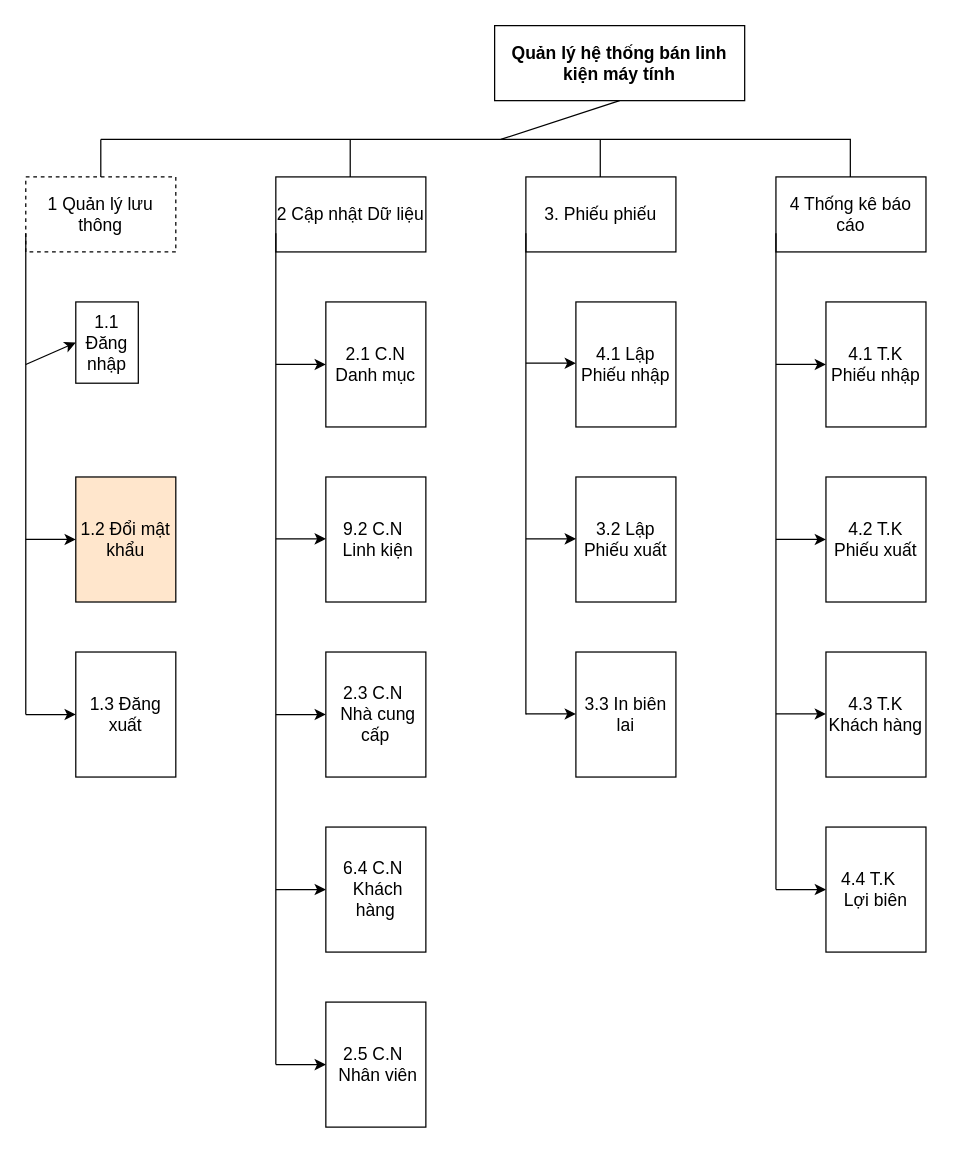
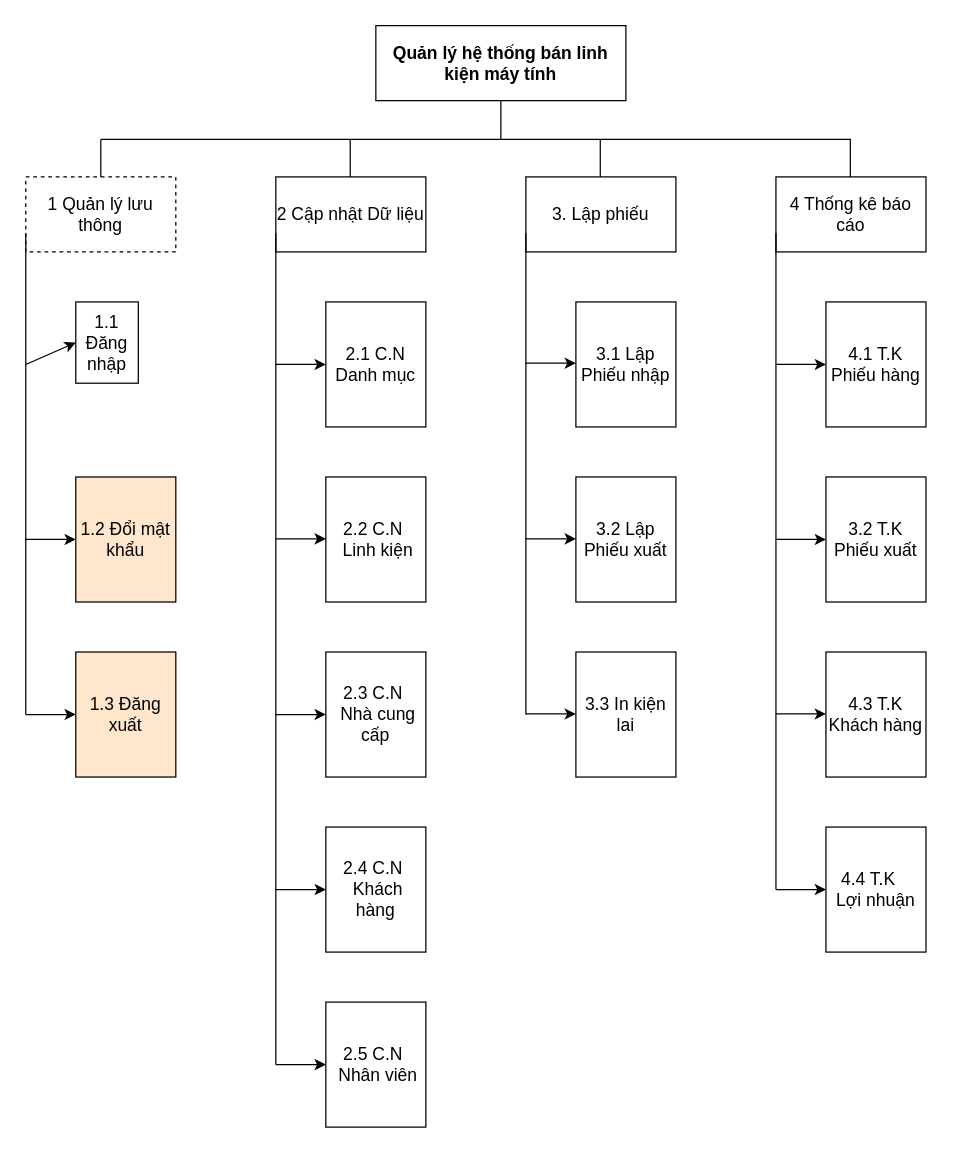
(619, 63) -> (501, 63)
(601, 214) -> (601, 214)
(626, 364) -> (626, 364)
(876, 364) -> (876, 364)
(376, 539) -> (376, 539)
(876, 539) -> (876, 539)
(126, 714) -> (126, 714)
(626, 714) -> (626, 714)
(376, 889) -> (376, 889)
(876, 889) -> (876, 889)
